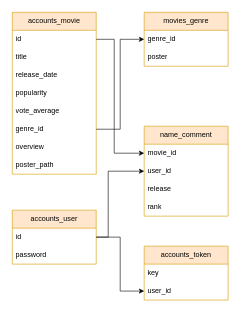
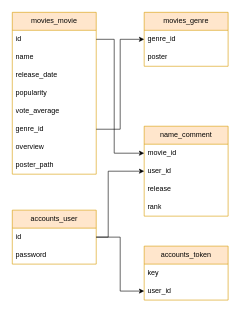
(54, 21) -> (54, 21)
(24, 57) -> (24, 57)
